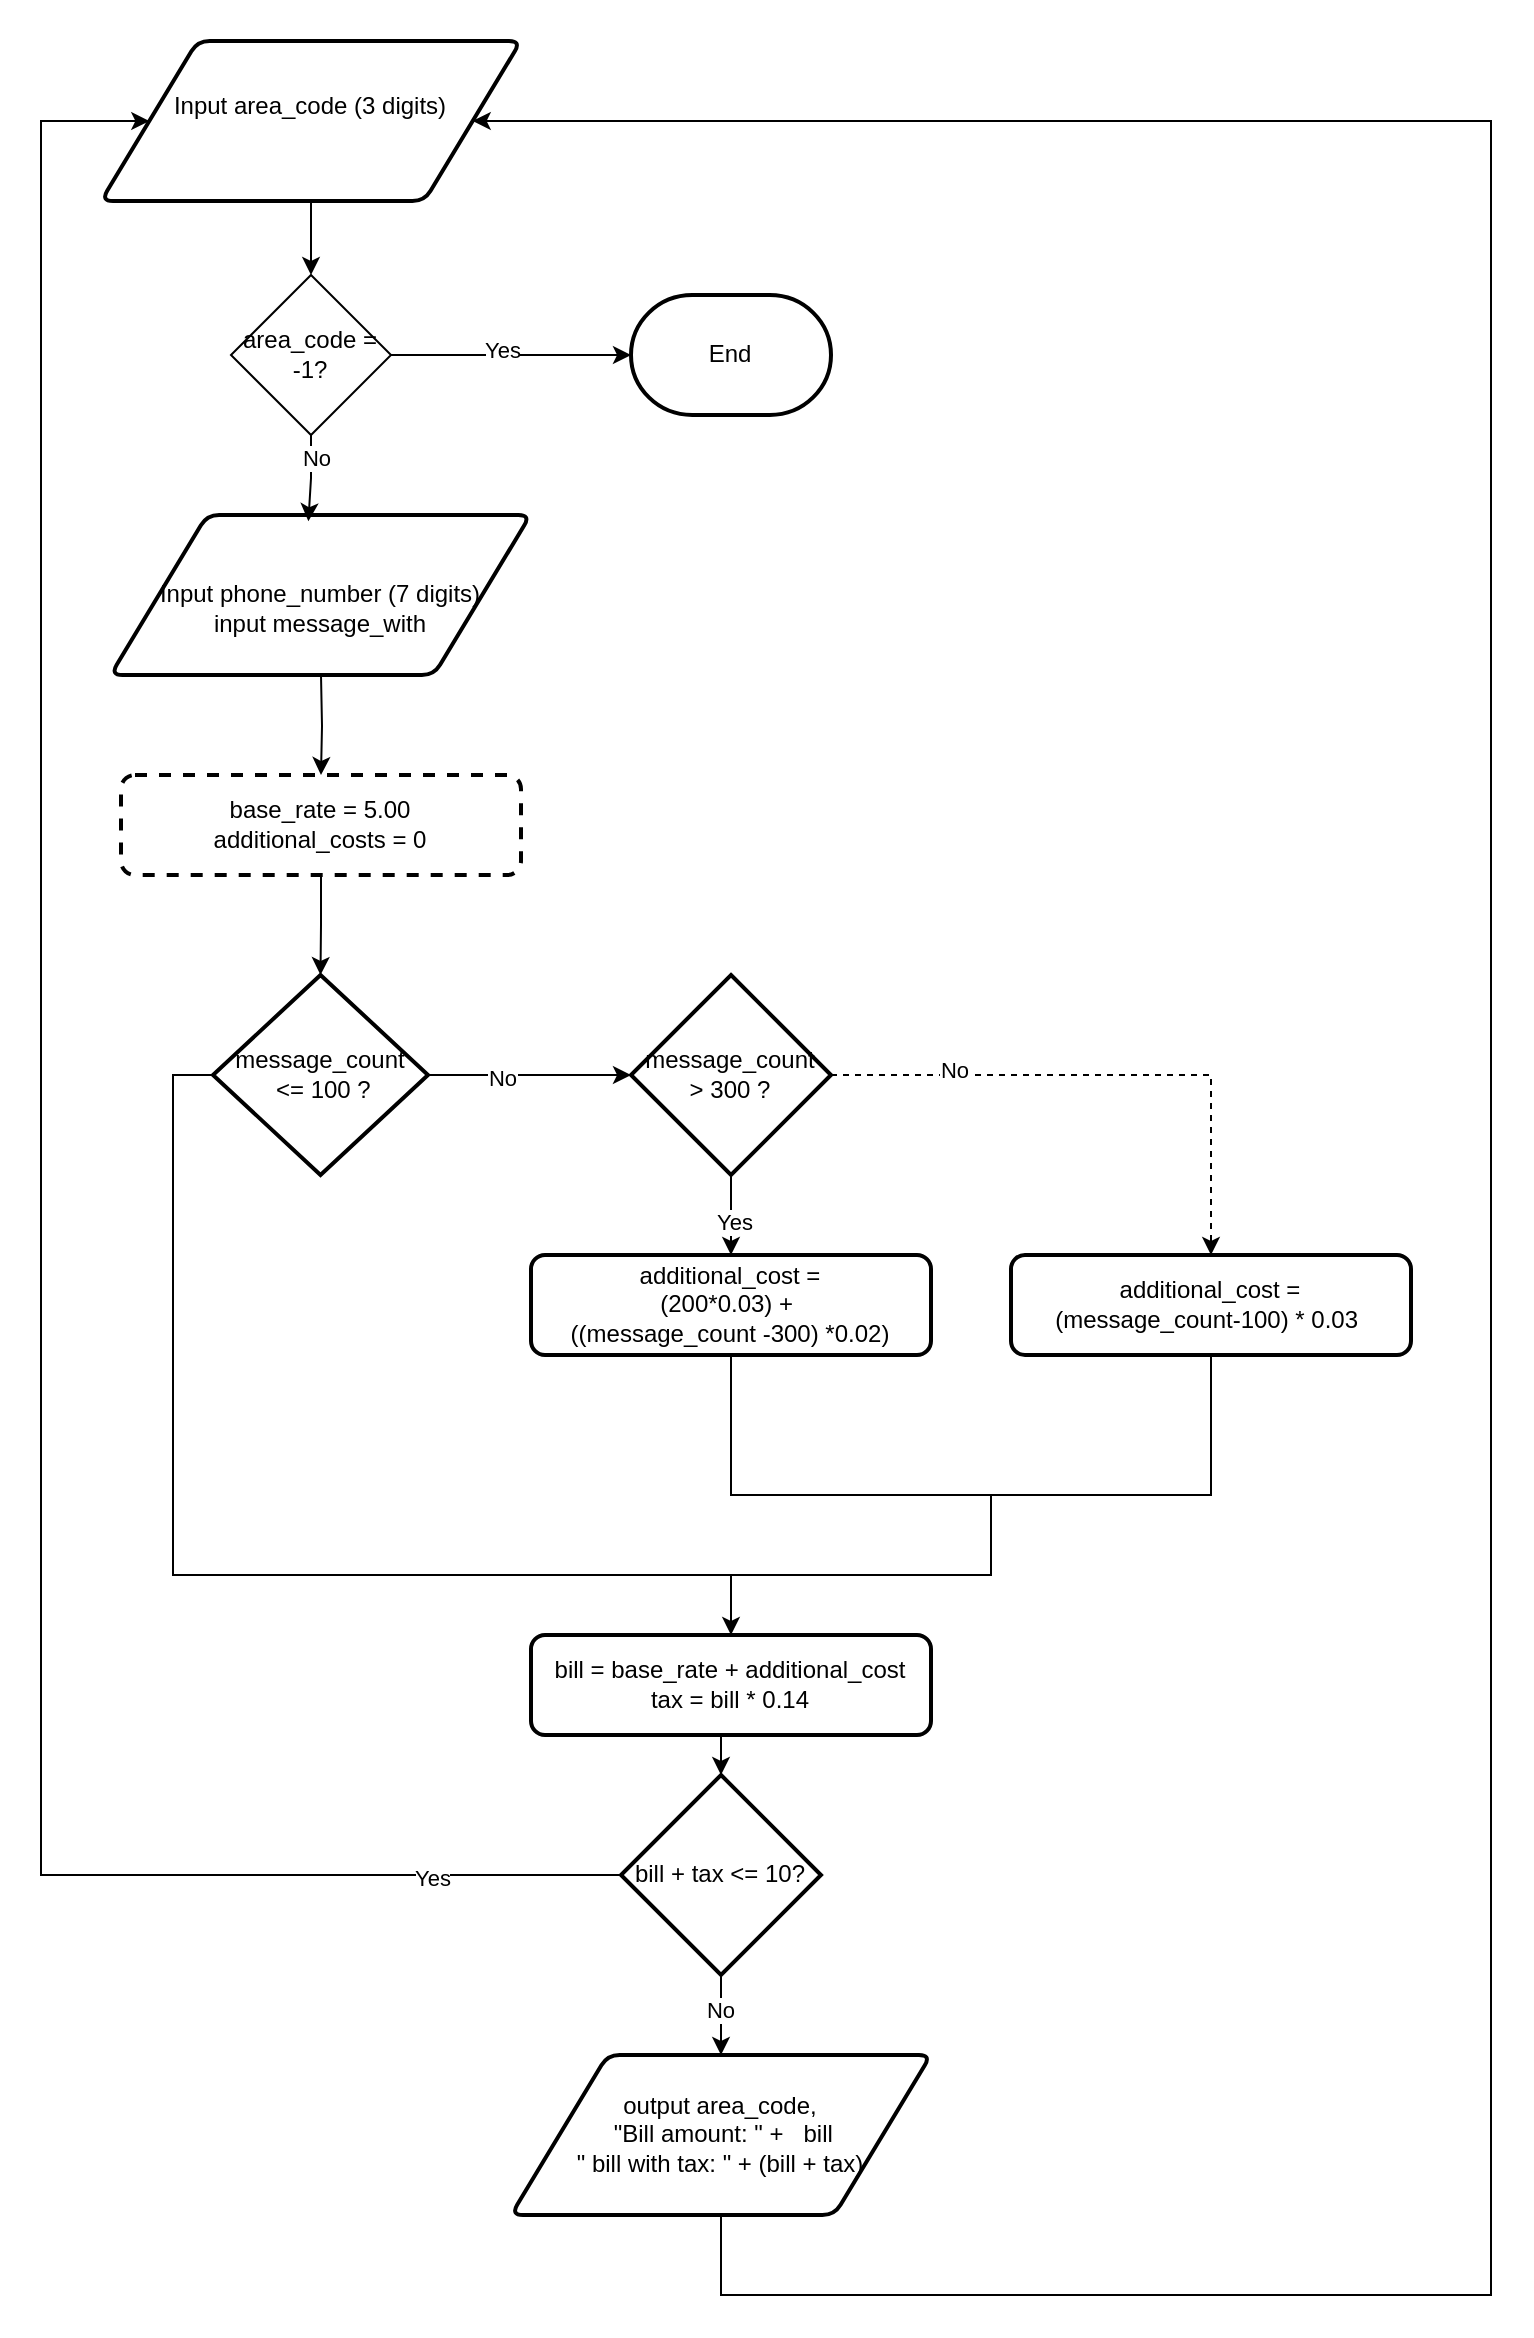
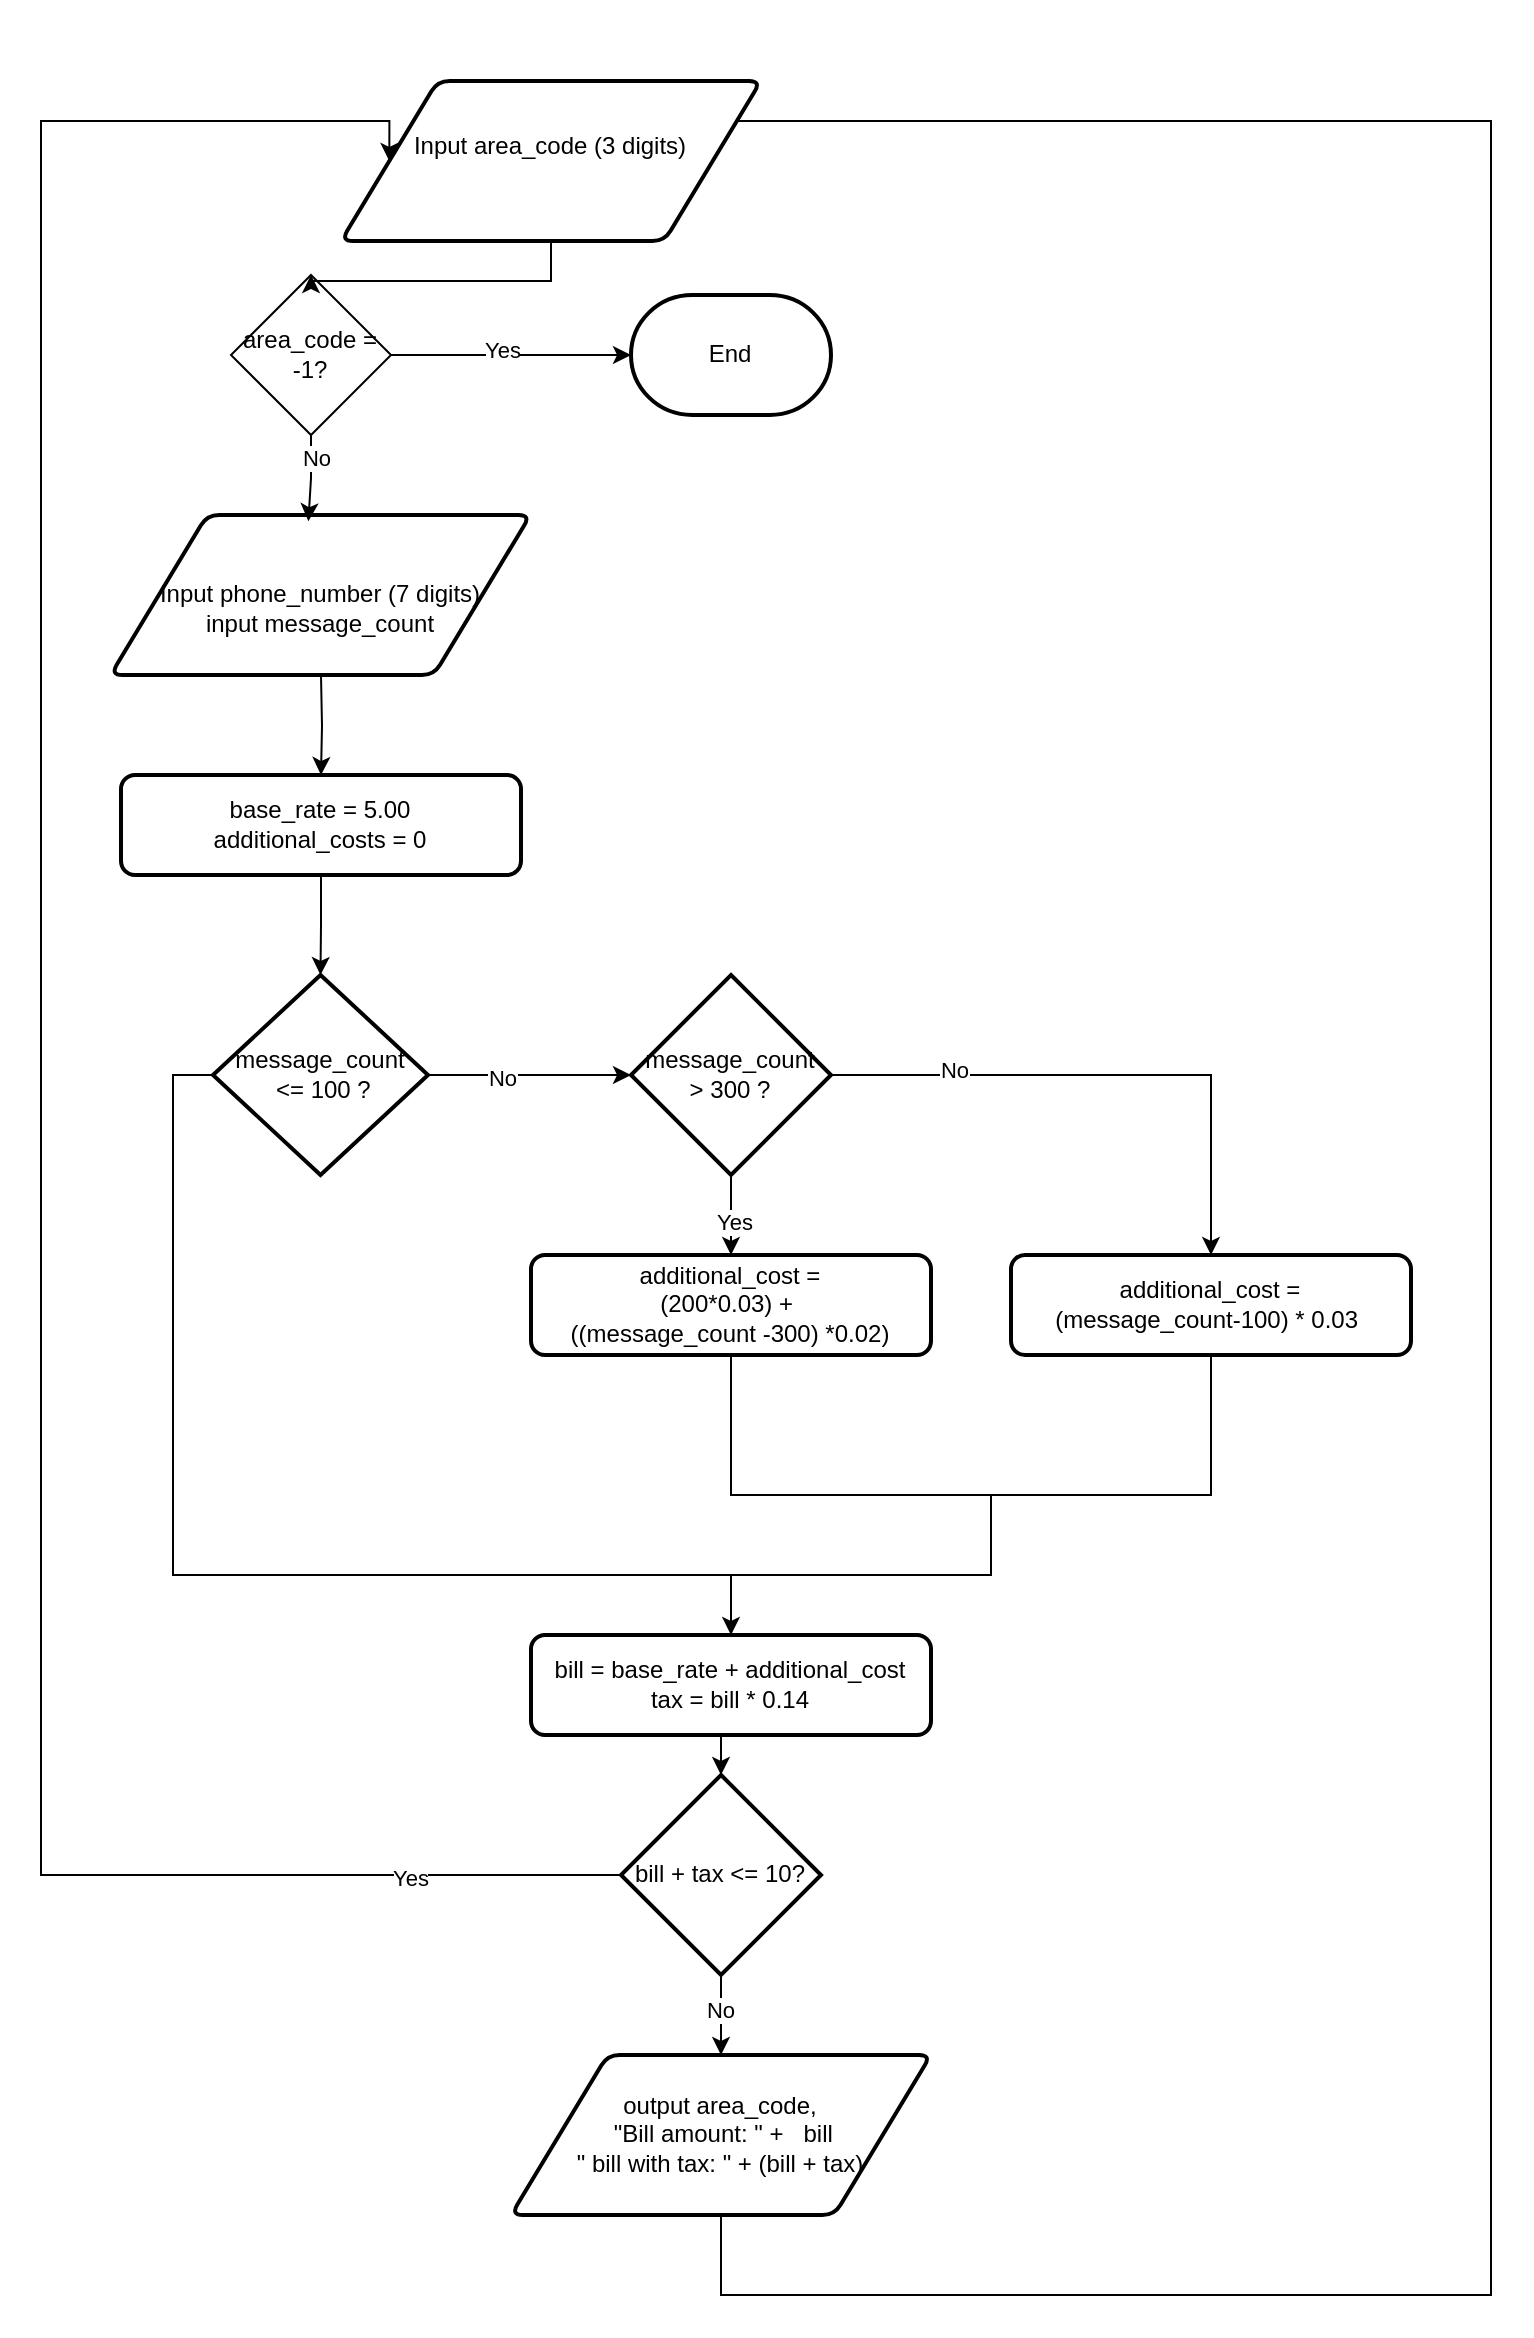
(311, 121) -> (551, 161)
(321, 595) -> (321, 595)
(321, 825) -> (321, 825)
(1171, 1075) -> (1171, 1075)
